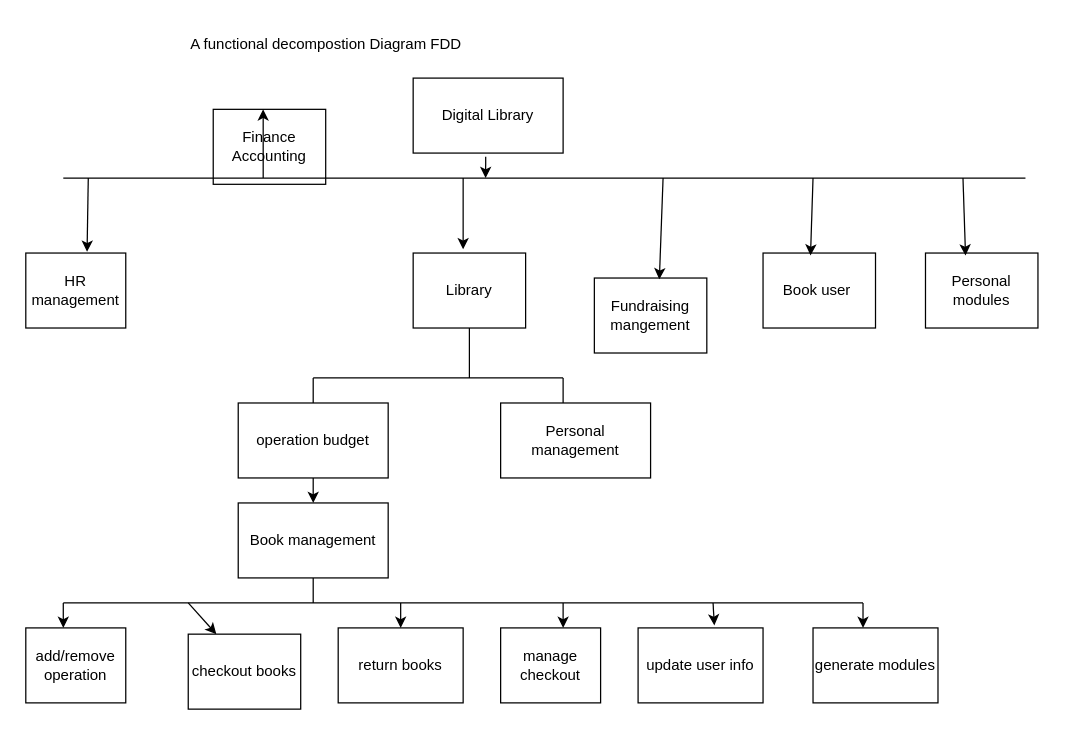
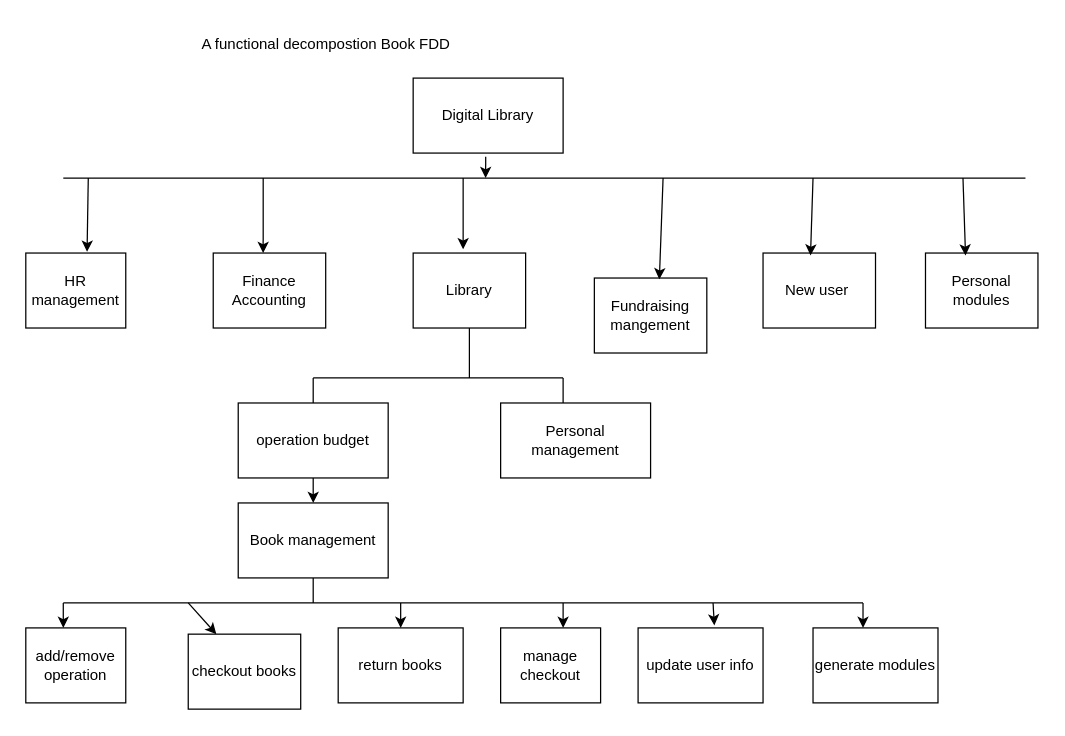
(326, 44) -> (326, 44)
(269, 147) -> (269, 291)
(819, 291) -> (819, 291)
